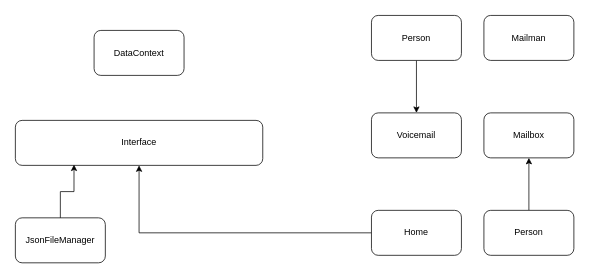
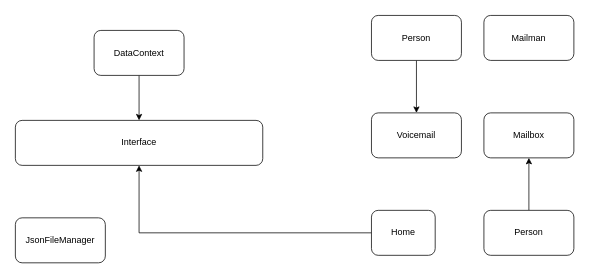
none -> (139, 114)
(60, 197) -> none
(417, 233) -> (404, 233)
